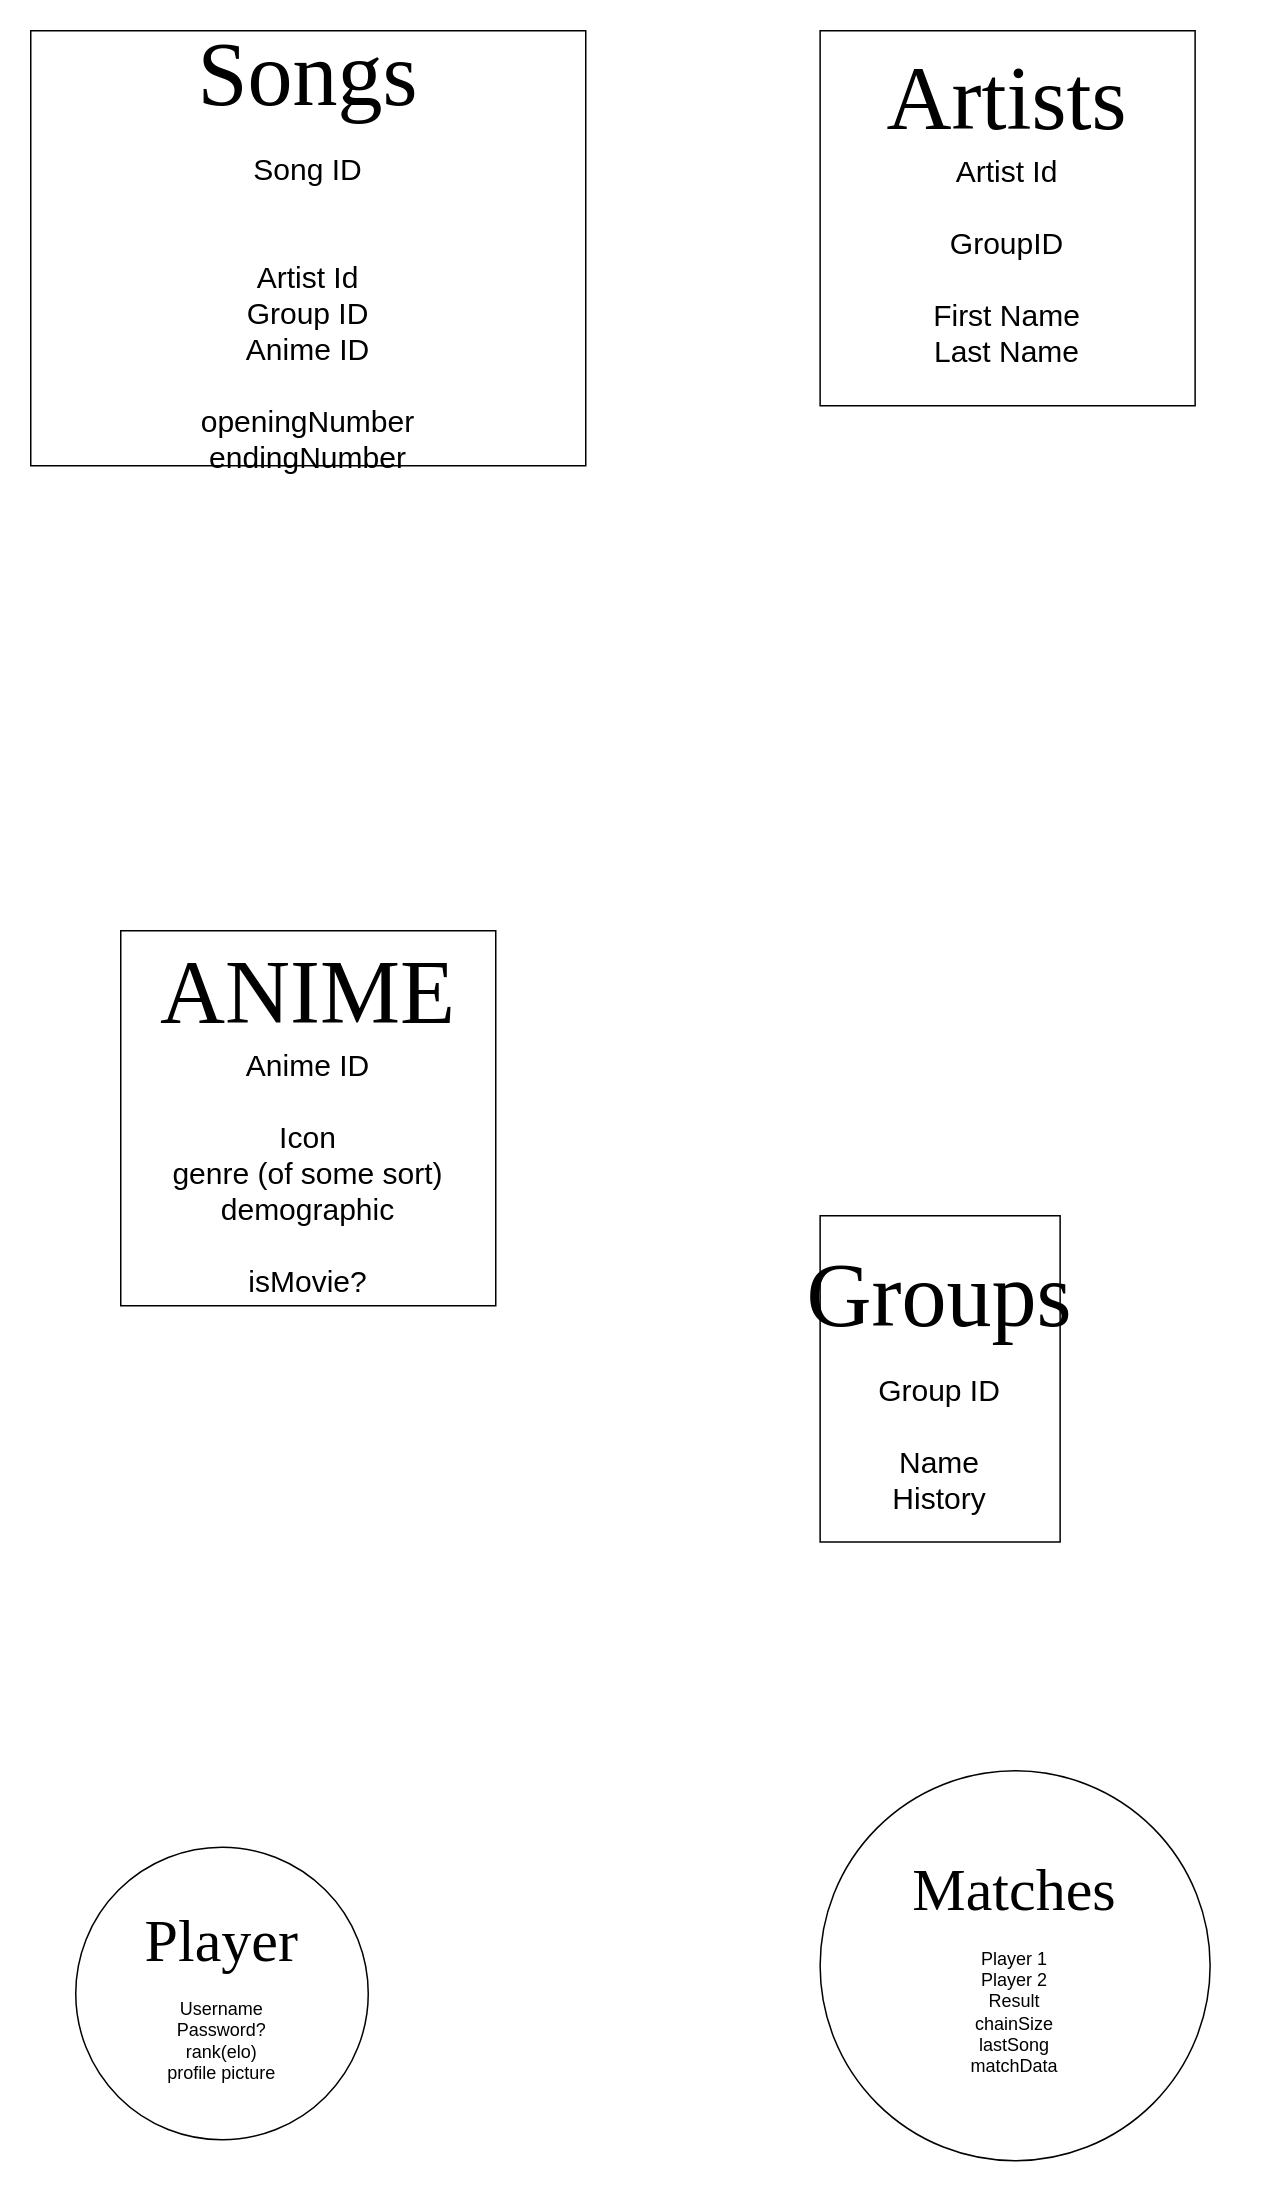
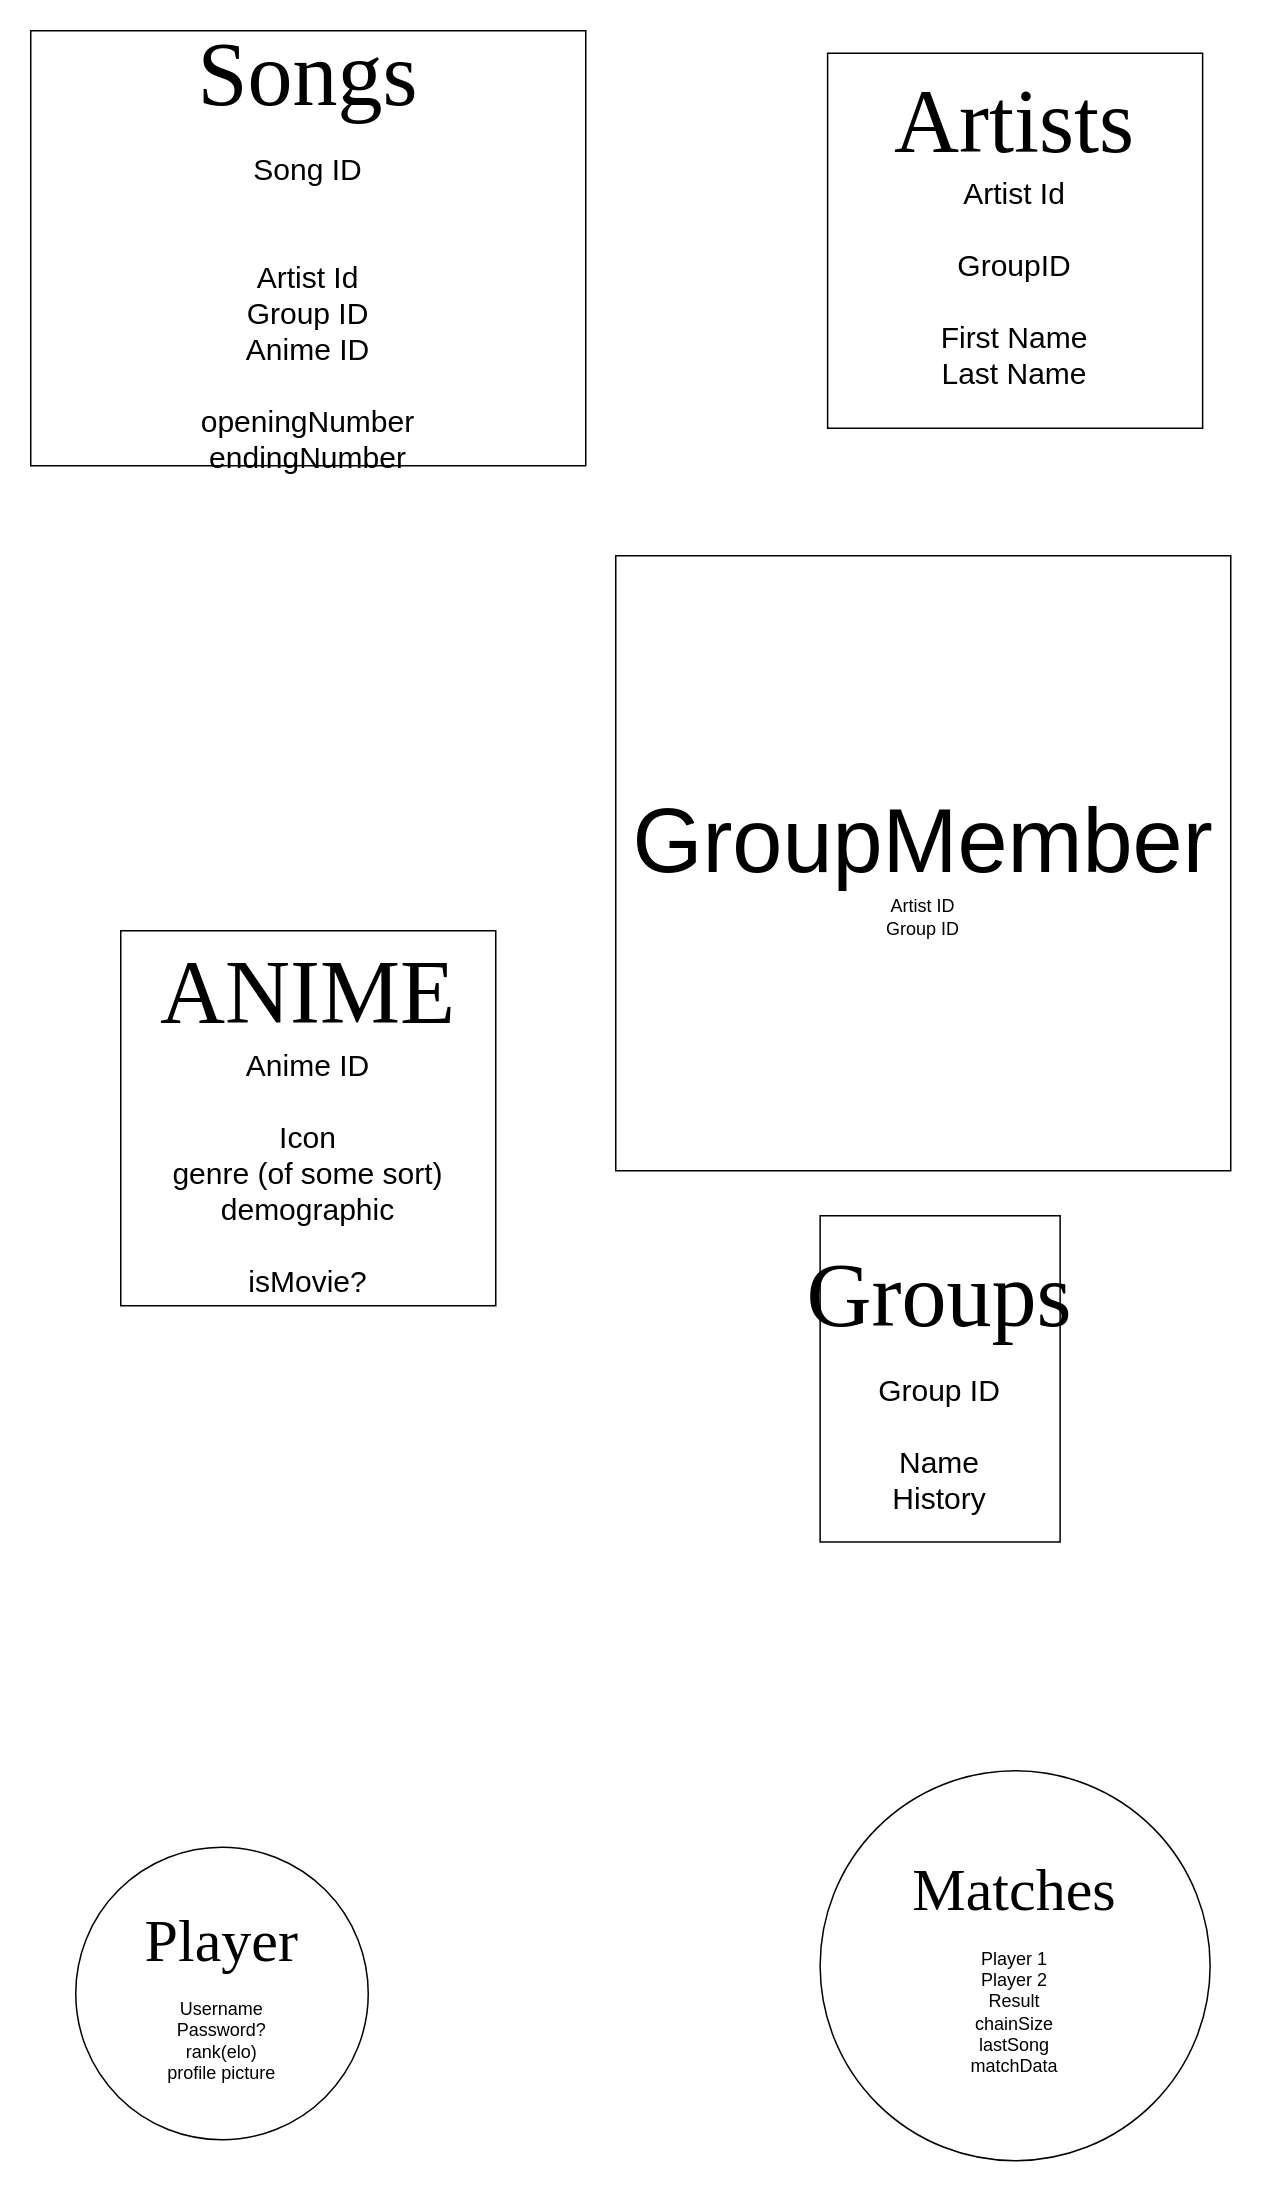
(1008, 218) -> (1015, 241)
none -> (923, 863)
